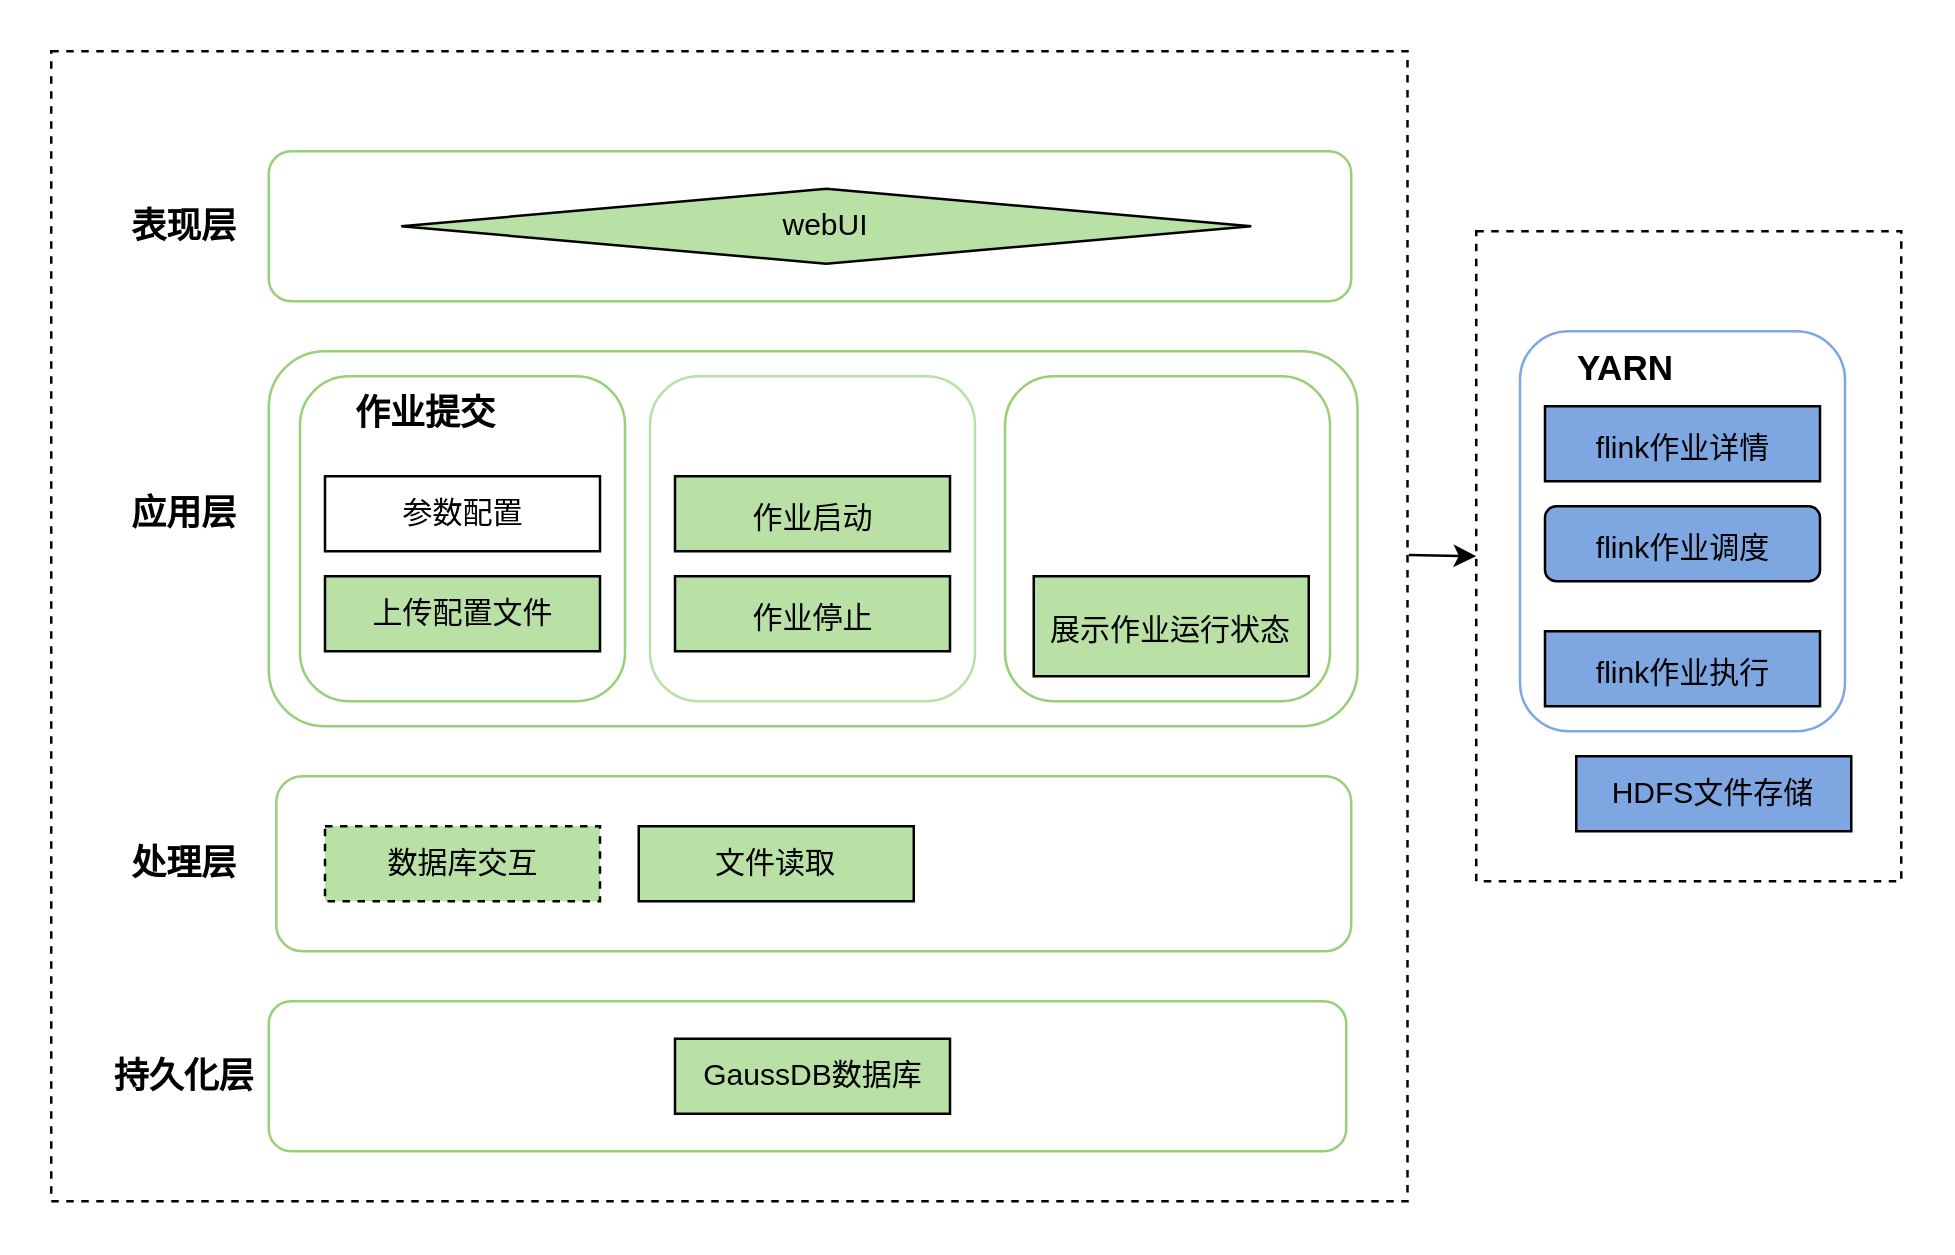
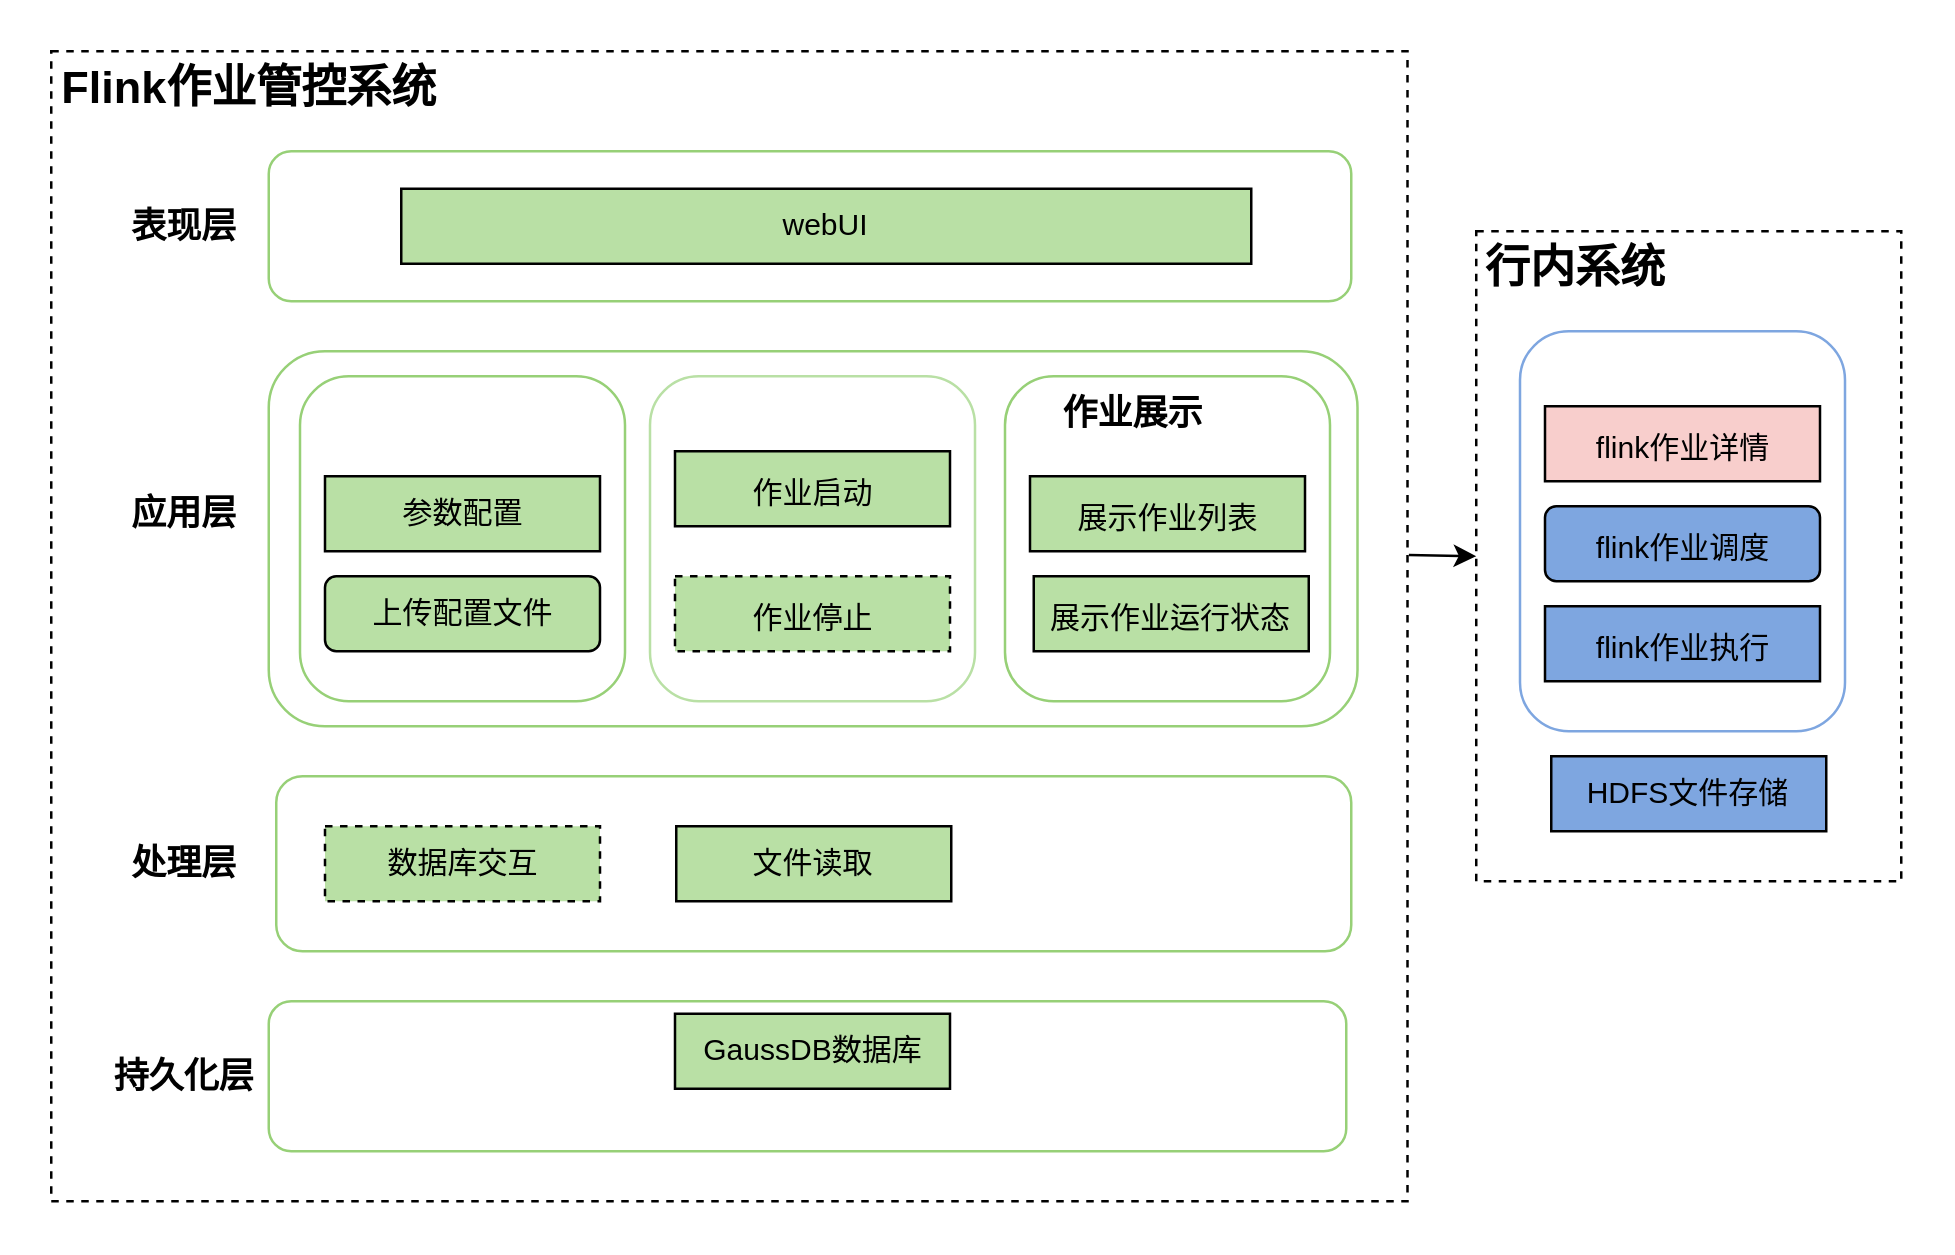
none -> (250, 89)
(826, 226) -> (826, 226)
none -> (1576, 269)
(1626, 369) -> none
(425, 414) -> none
none -> (1134, 414)
(1683, 444) -> (1683, 444)
(463, 514) -> (463, 514)
(813, 514) -> (813, 489)
none -> (1168, 514)
(463, 614) -> (463, 614)
(813, 614) -> (813, 614)
(1171, 626) -> (1171, 614)
(1683, 669) -> (1683, 644)
(1714, 794) -> (1689, 794)
(776, 864) -> (814, 864)
(813, 1076) -> (813, 1051)
